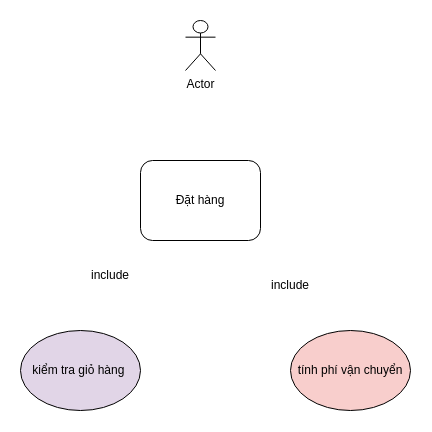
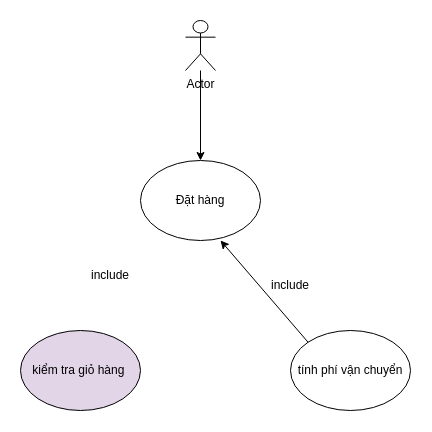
none -> (201, 112)
(201, 201) -> (201, 201)
none -> (267, 294)
(351, 371) -> (351, 371)
